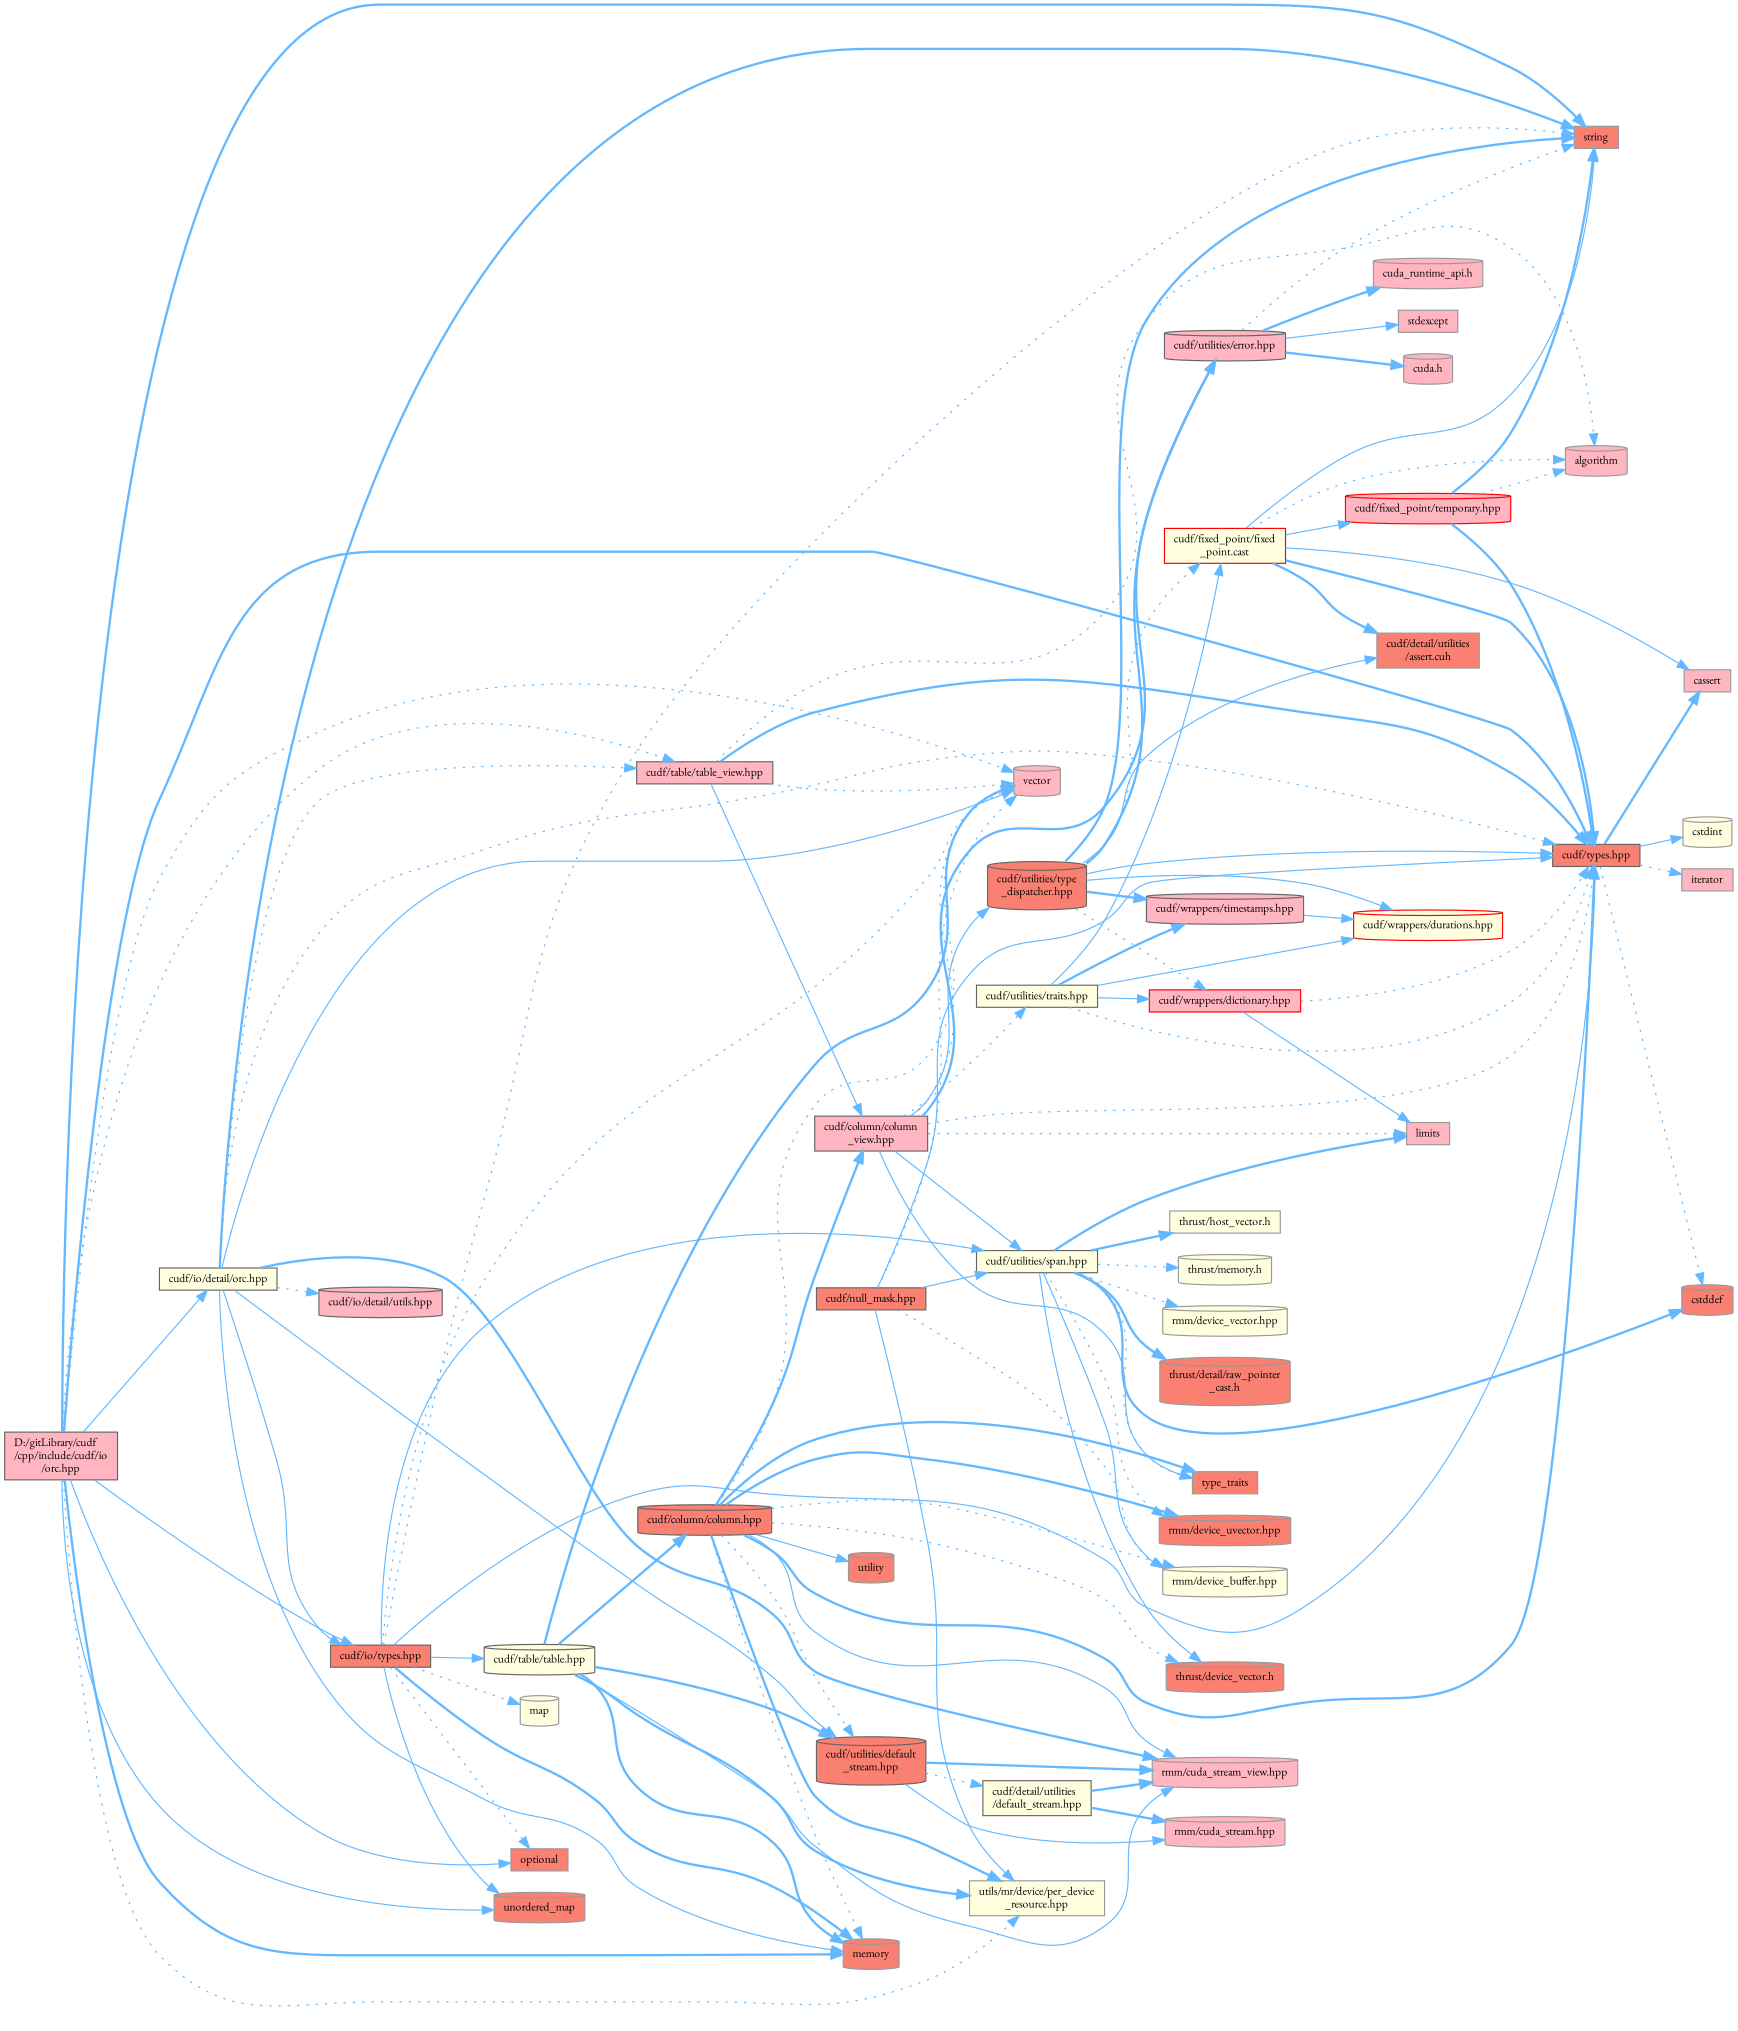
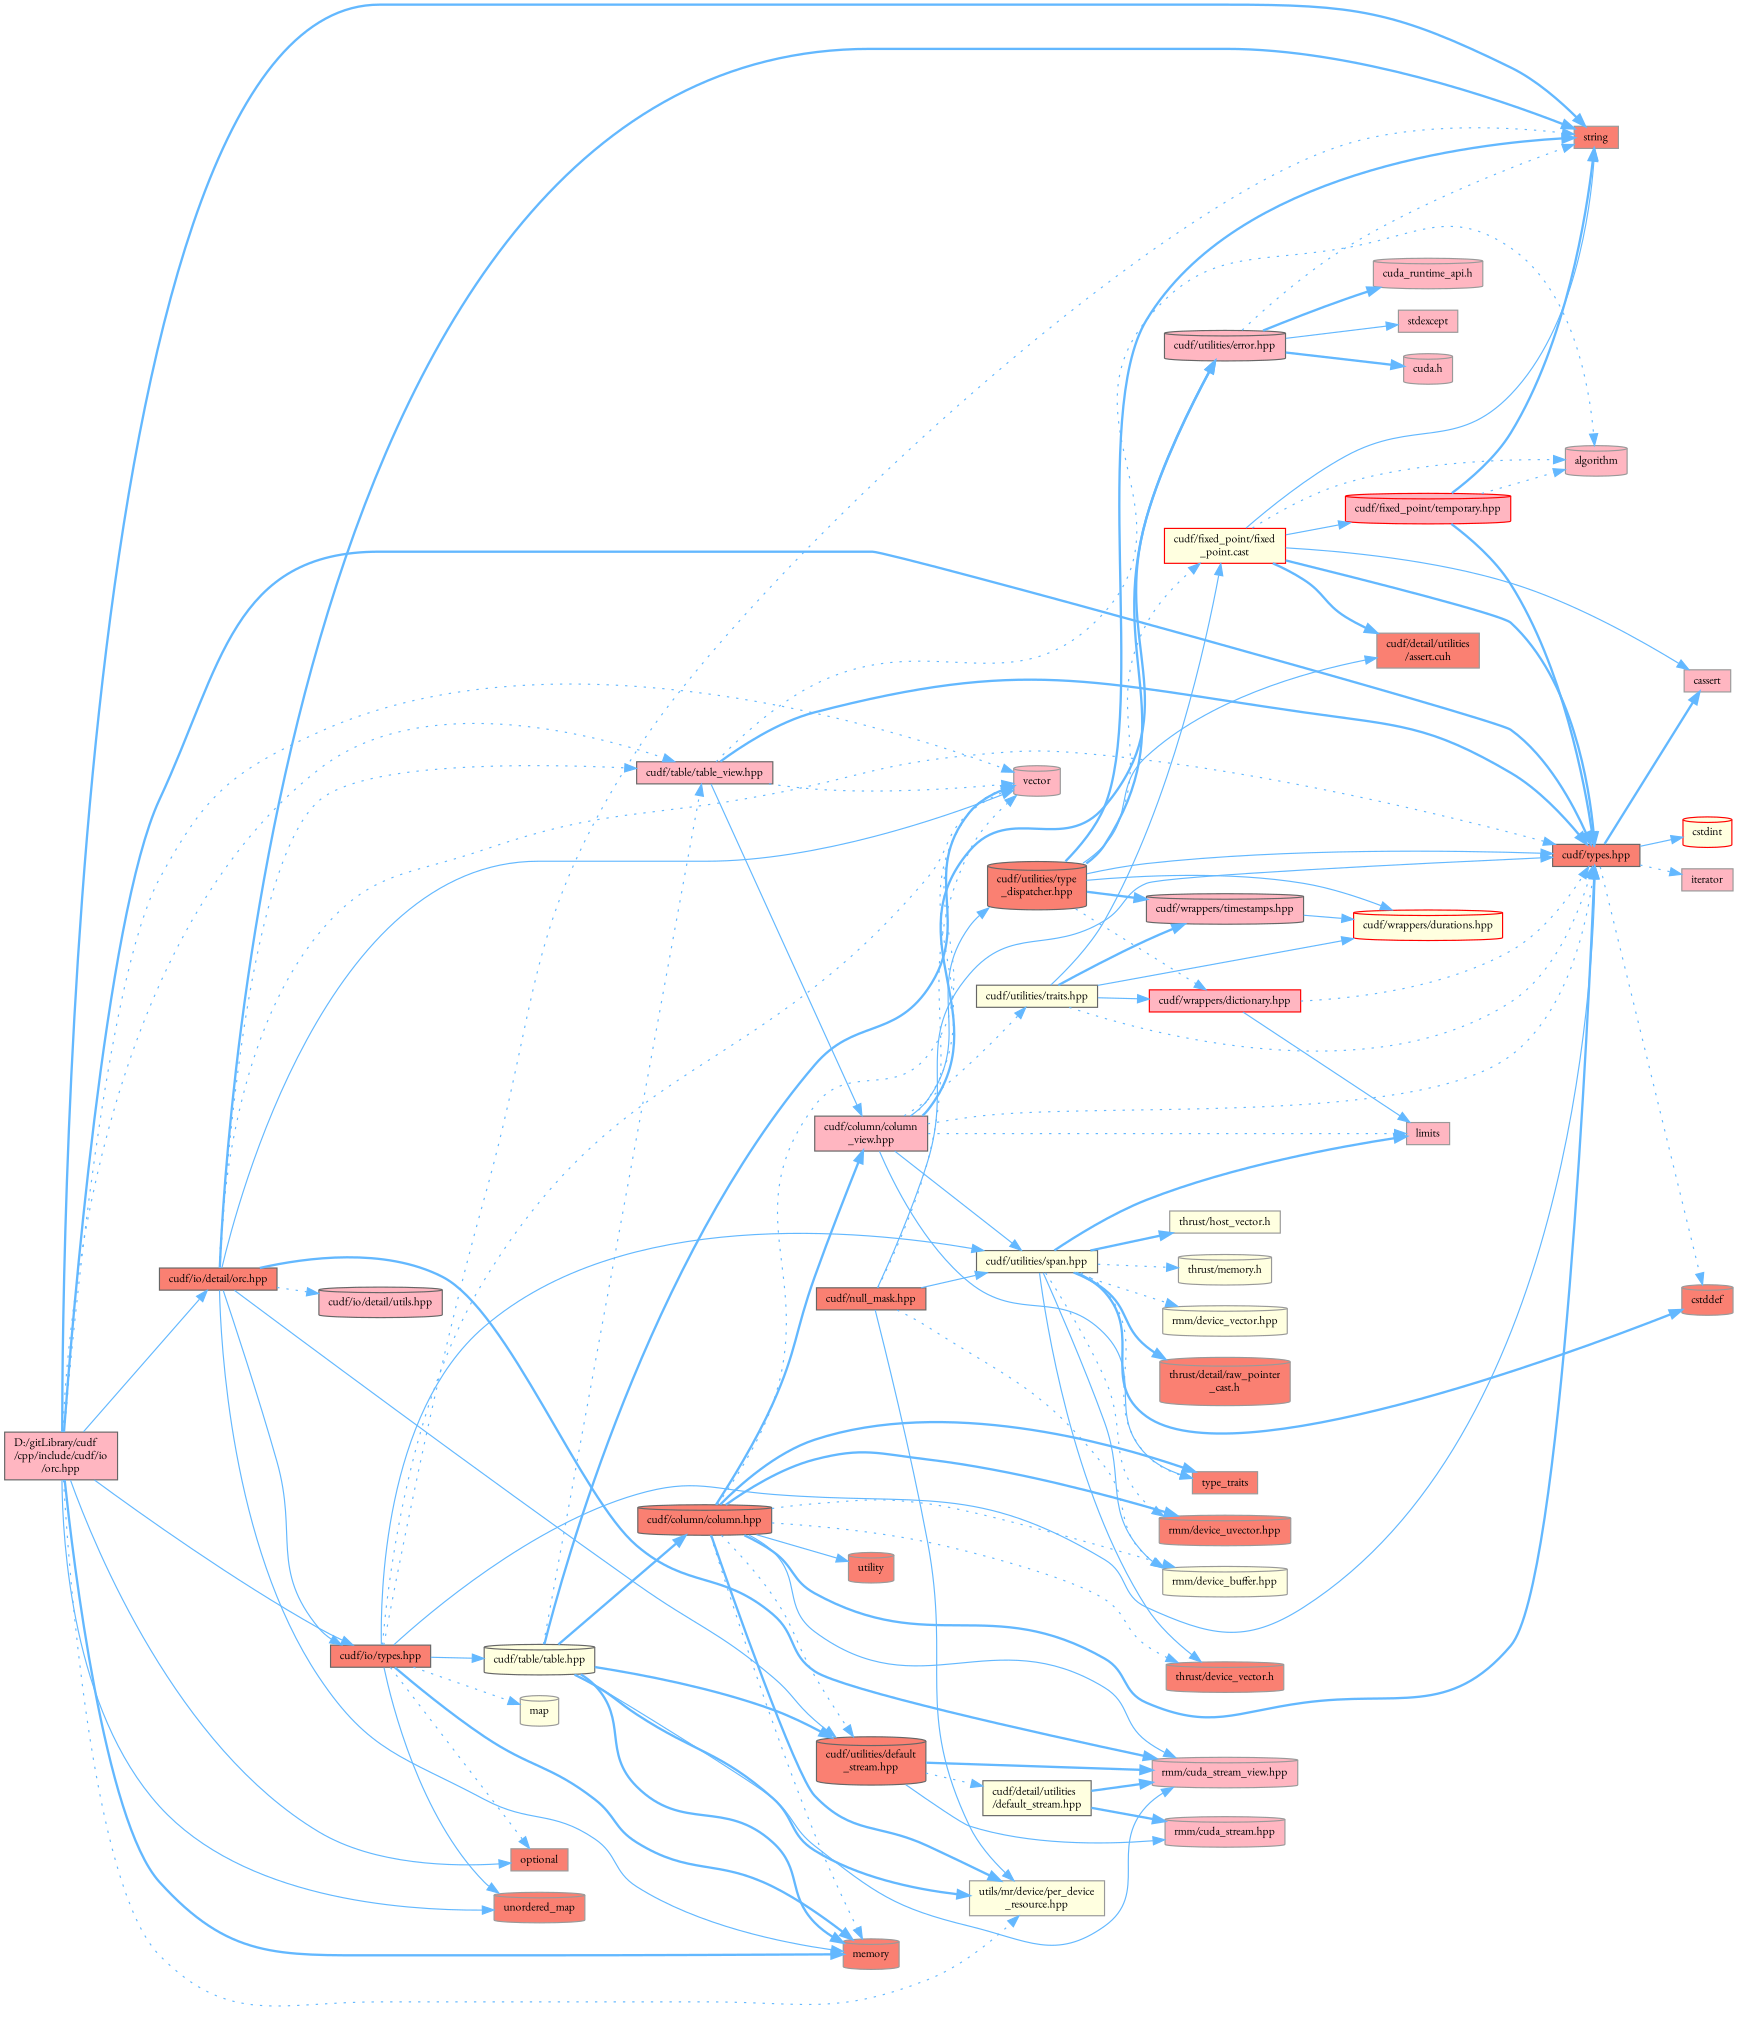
(1707, 832) -> (1707, 832)
none -> (621, 1220)
(218, 1279) -> (218, 1279)
